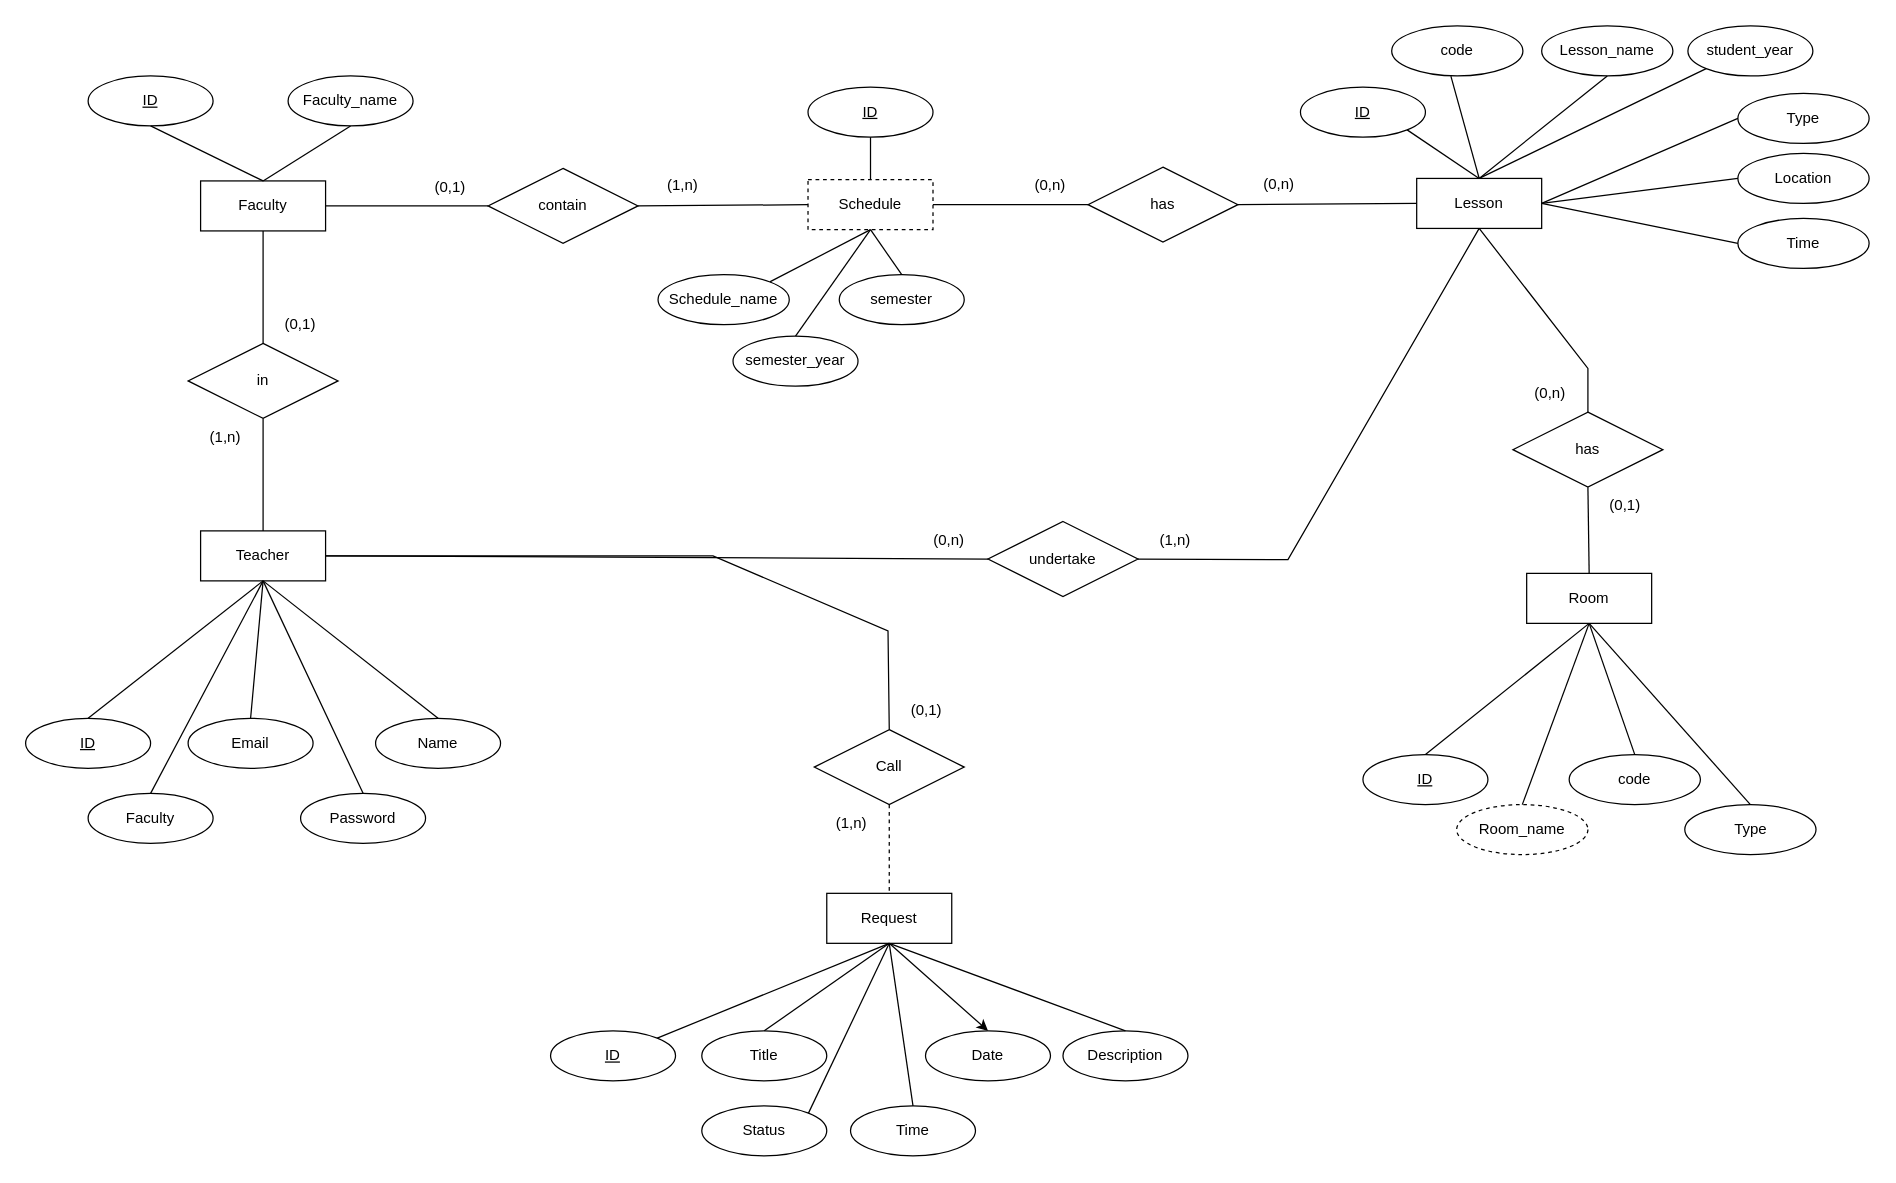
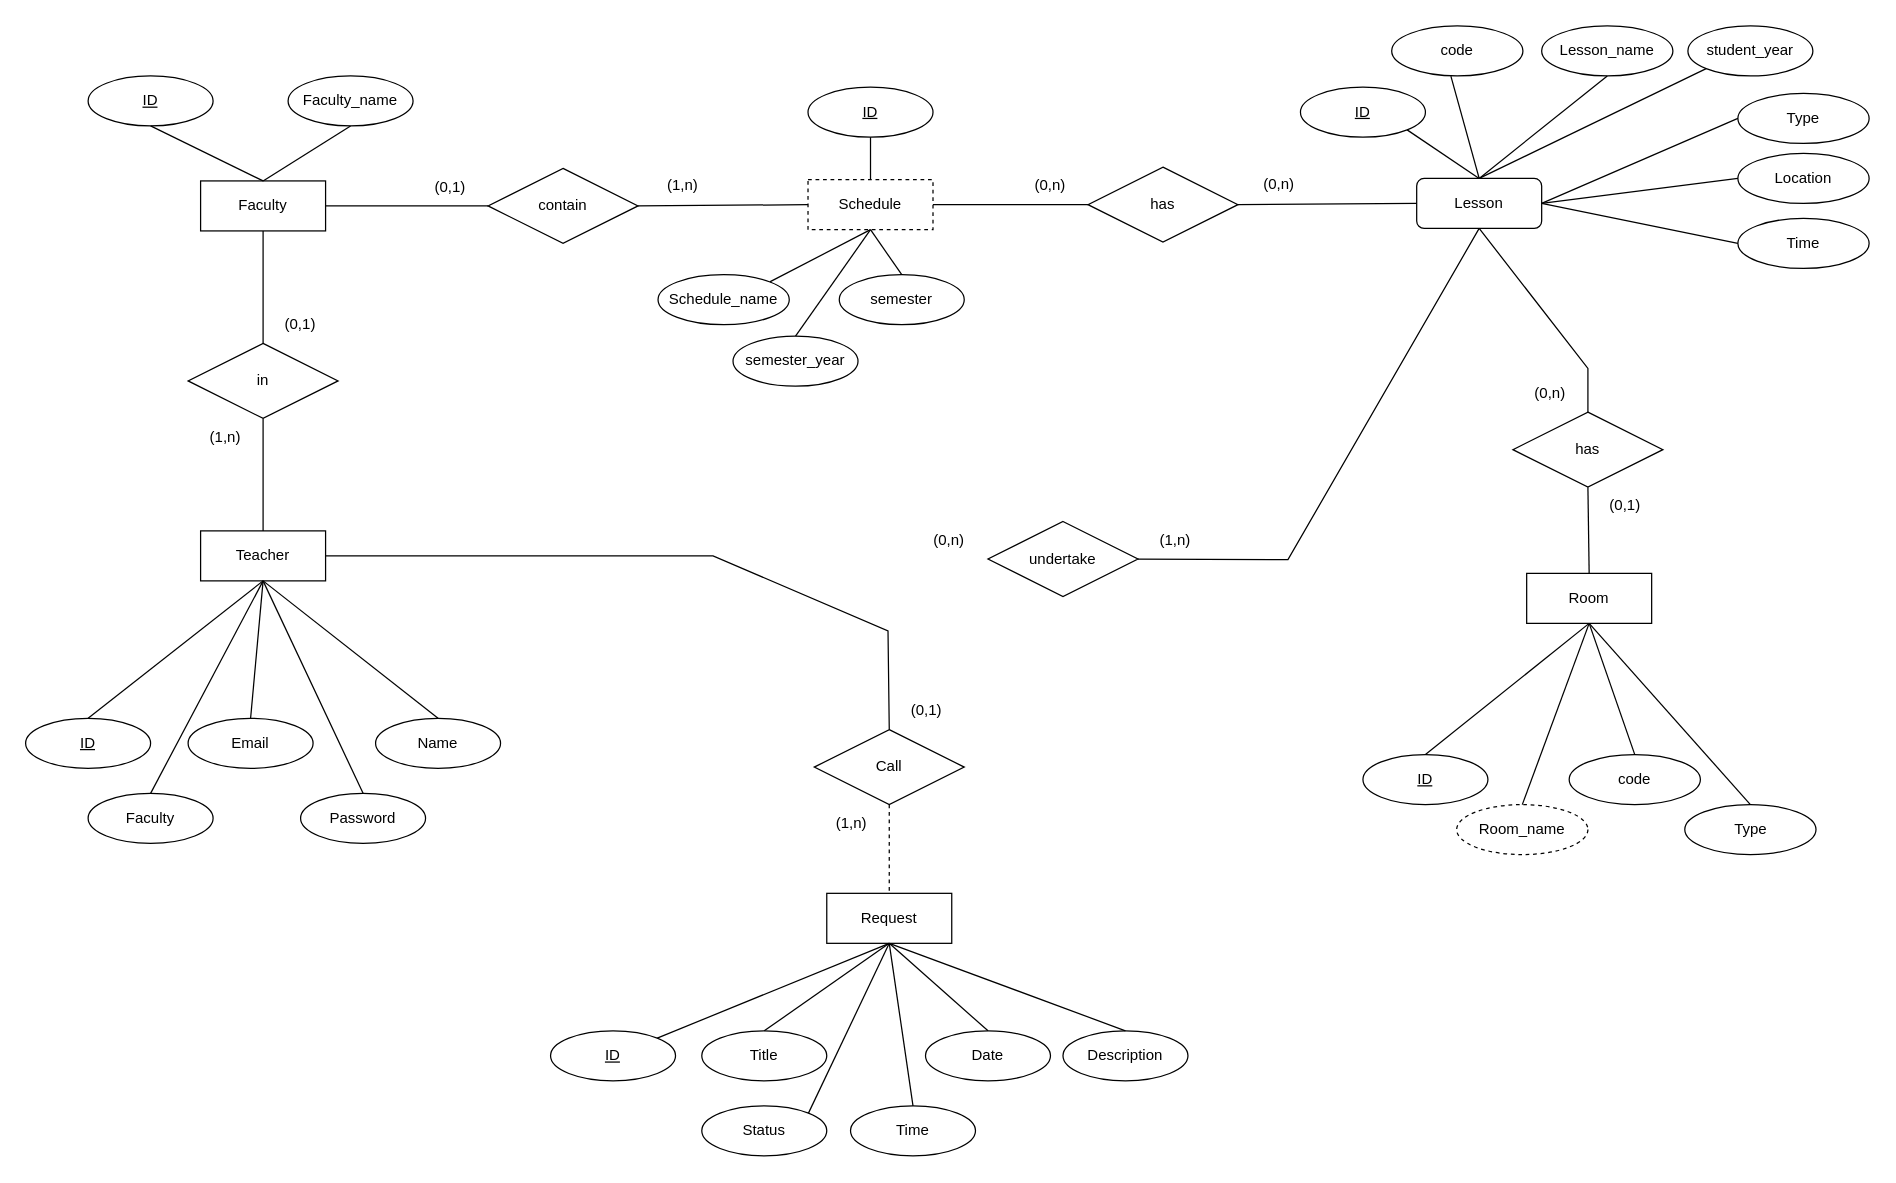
(1479, 203) -> (1479, 203)
(855, 558) -> none
(981, 1024) -> (984, 1027)
